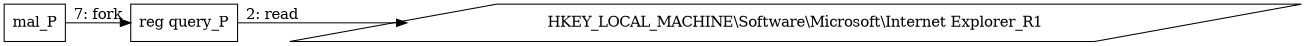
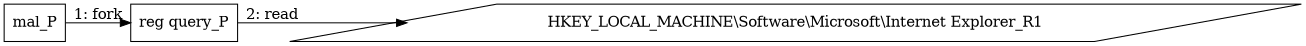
(98, 15) -> (98, 15)
